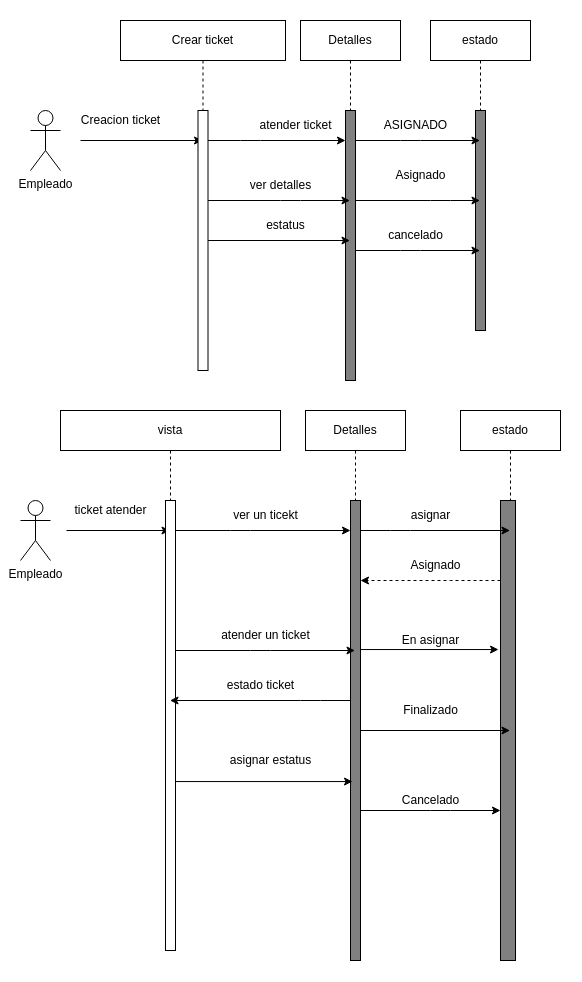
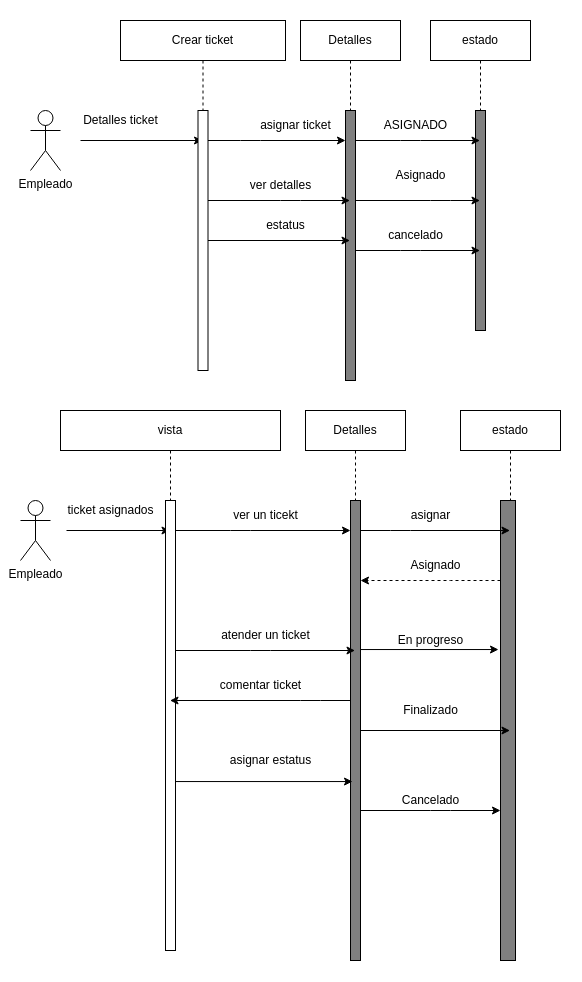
(121, 121) -> (121, 121)
(296, 126) -> (296, 126)
(111, 511) -> (111, 511)
(431, 641) -> (431, 641)
(261, 686) -> (261, 686)
